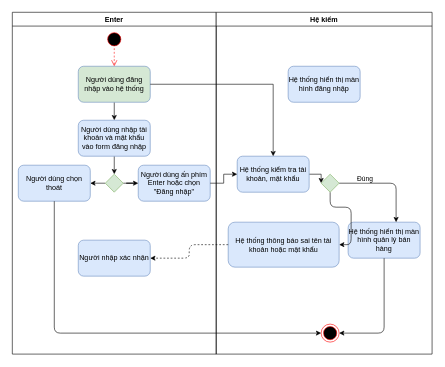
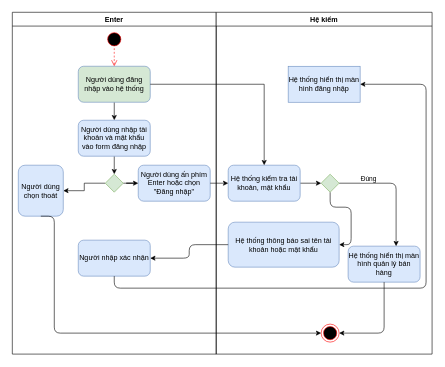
(324, 84) -> (324, 84)
(273, 174) -> (264, 183)
(54, 183) -> (41, 191)
(384, 240) -> (384, 264)
(189, 251) -> (189, 251)
none -> (425, 287)
